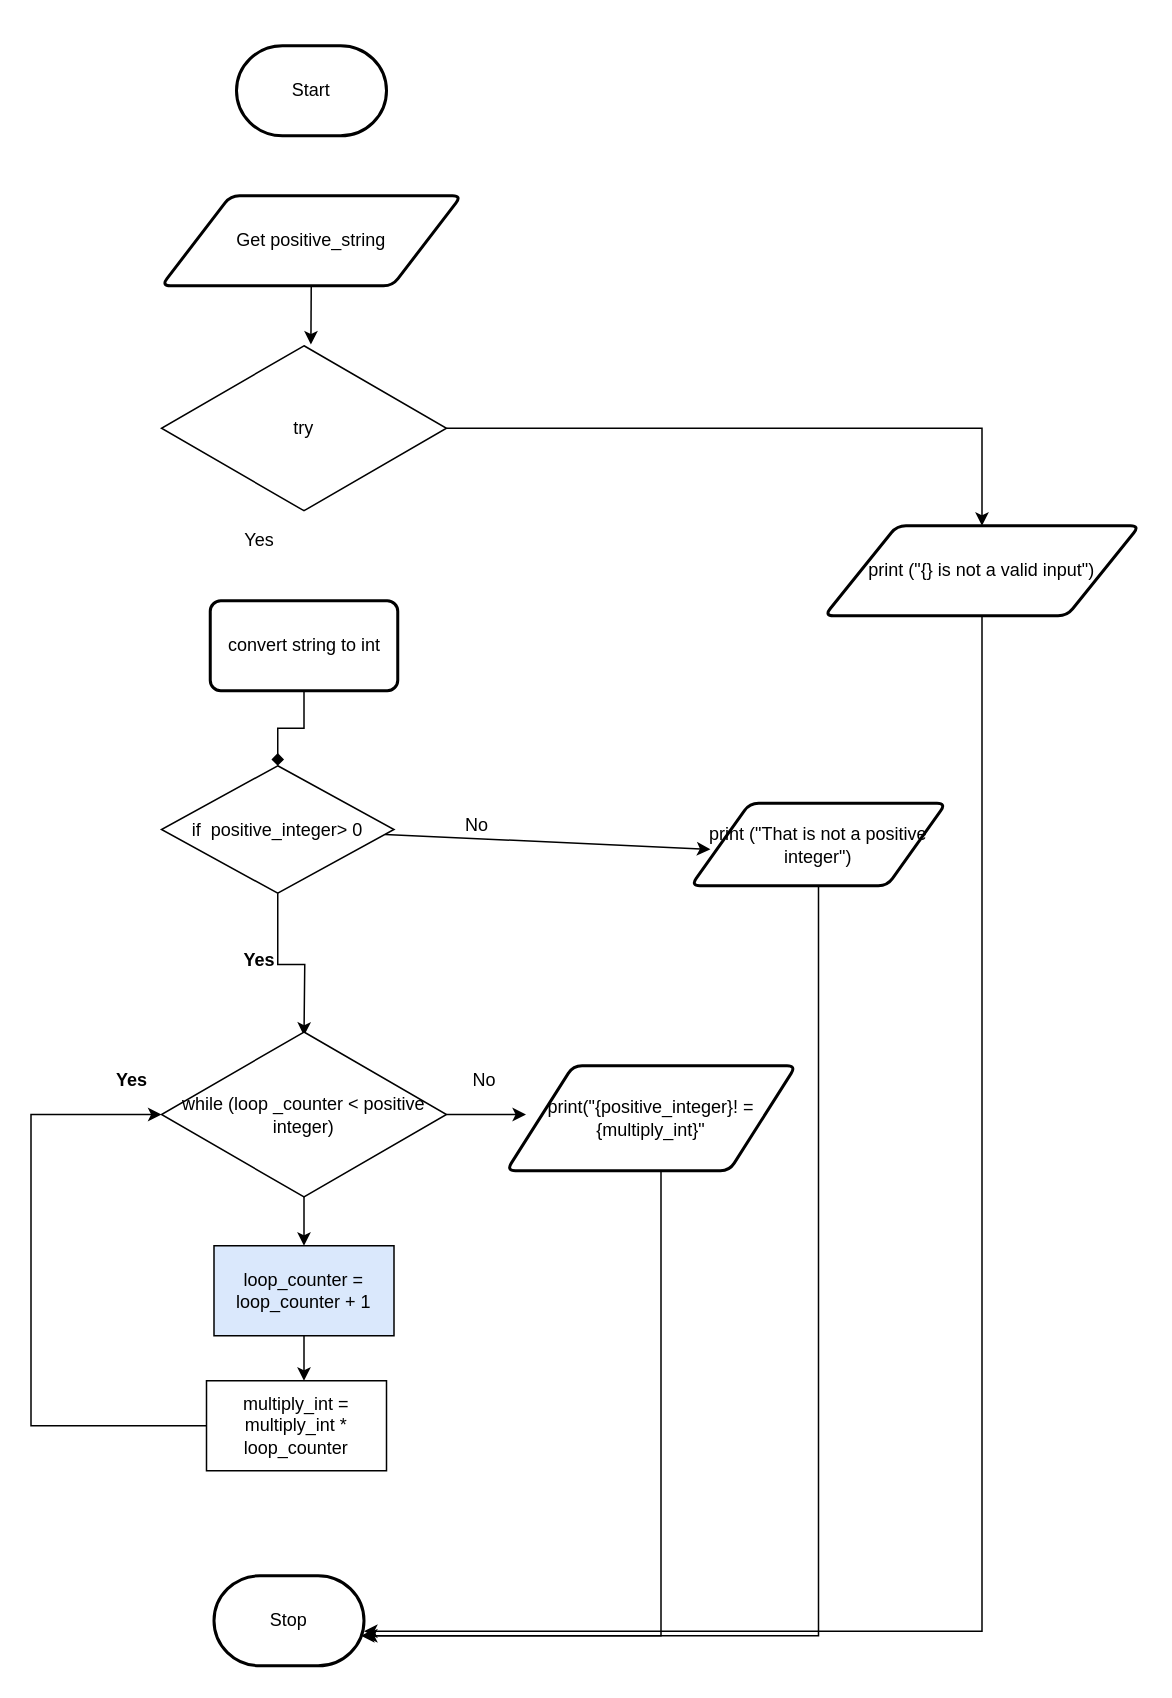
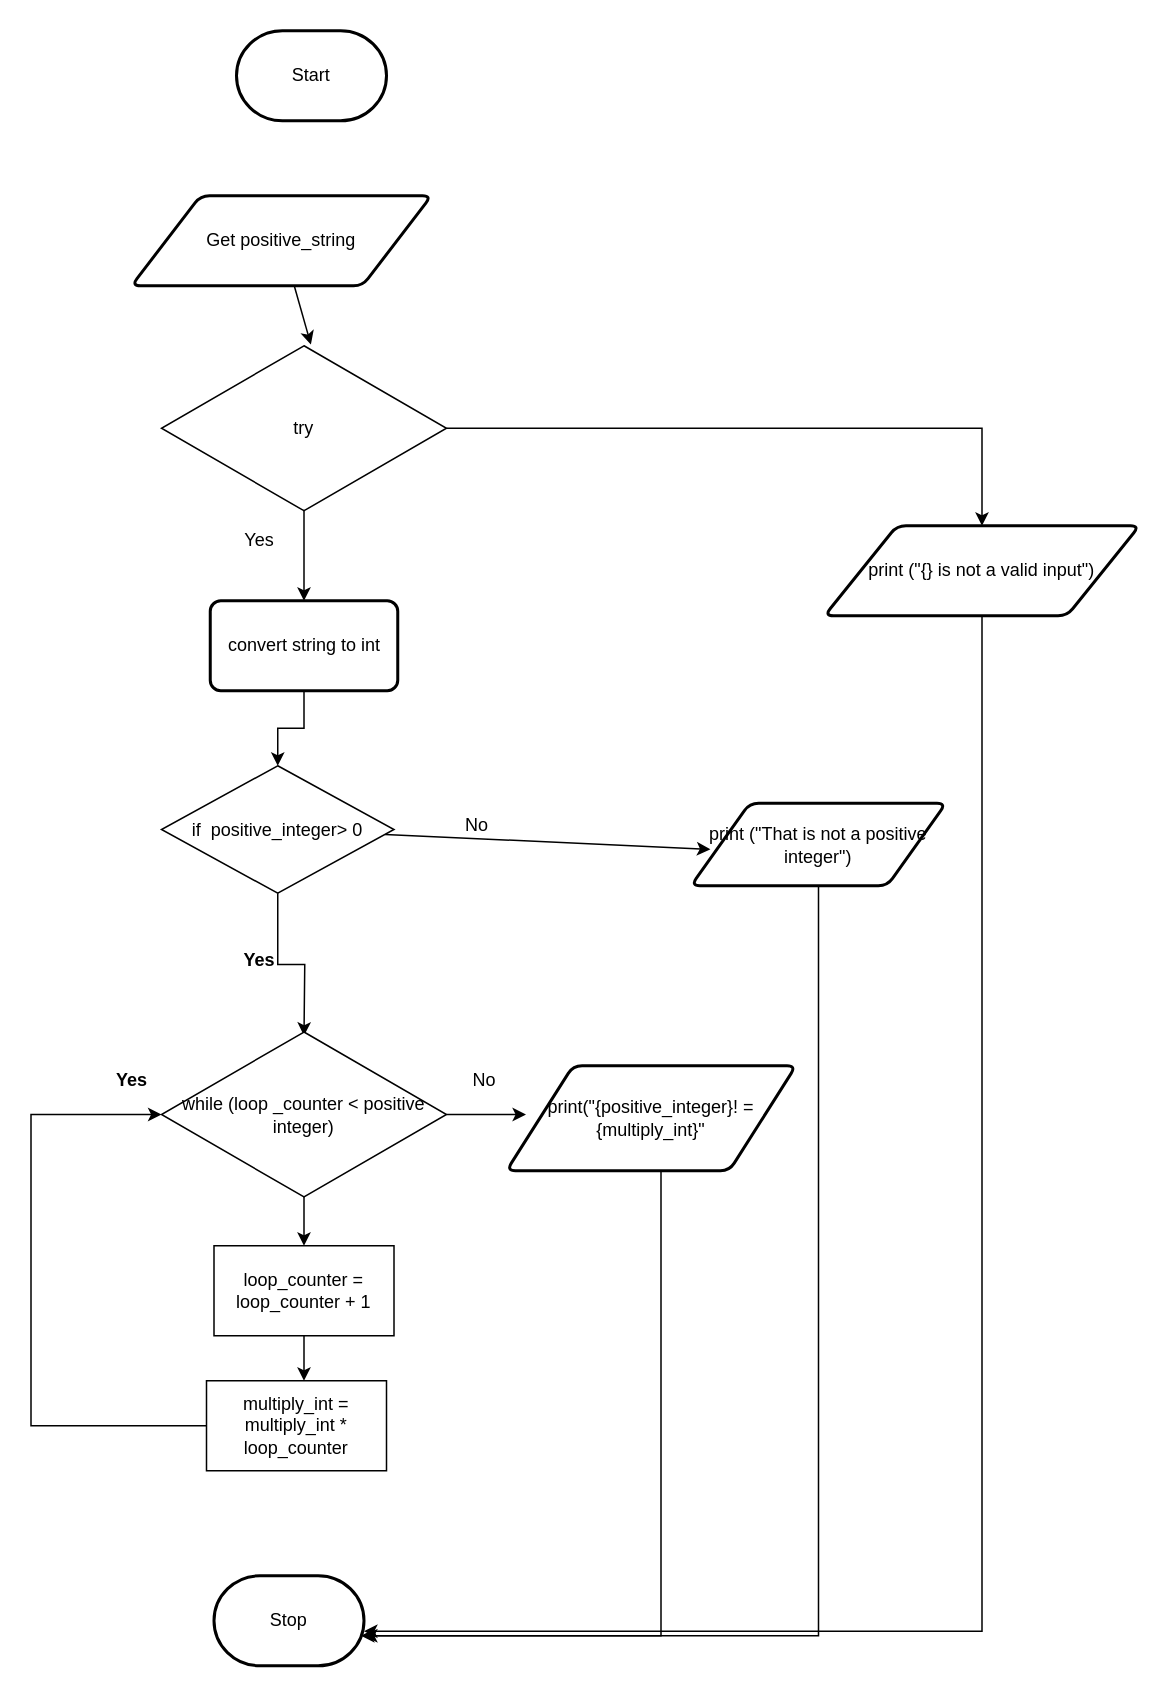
(311, 91) -> (311, 76)
(311, 241) -> (281, 241)
none -> (304, 551)
(278, 753) -> (278, 754)
(304, 1291) -> (304, 1291)
